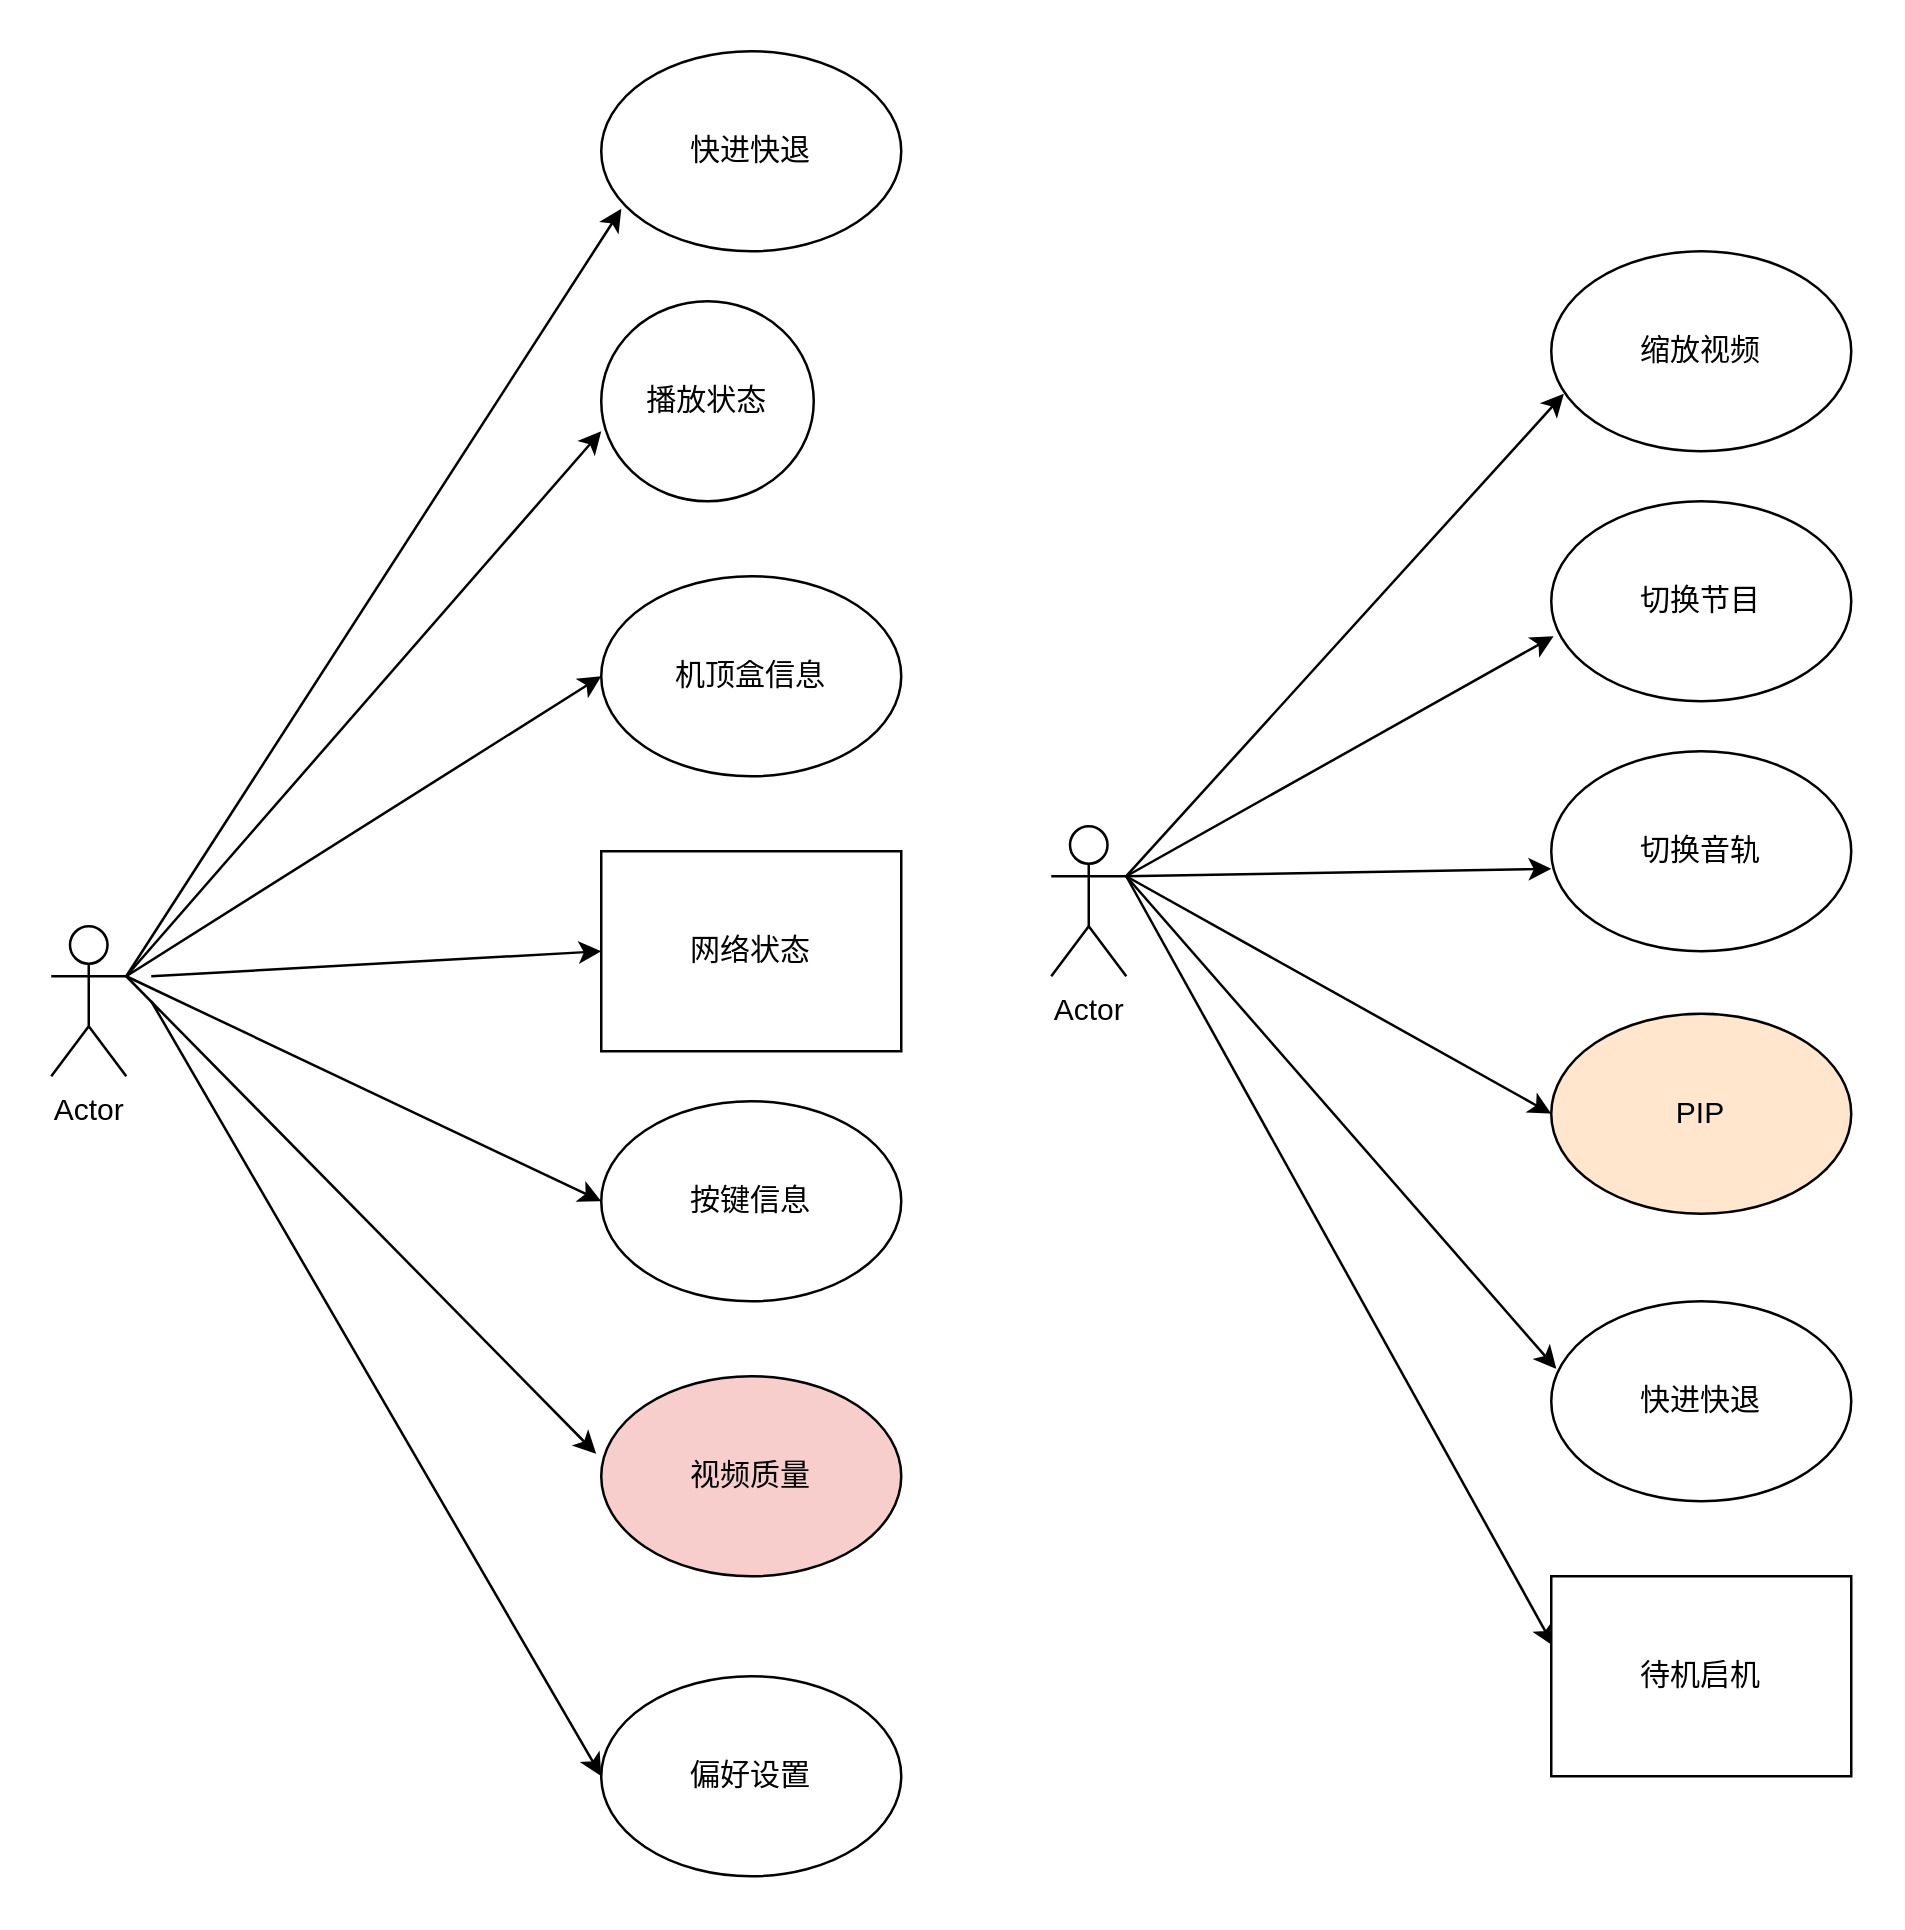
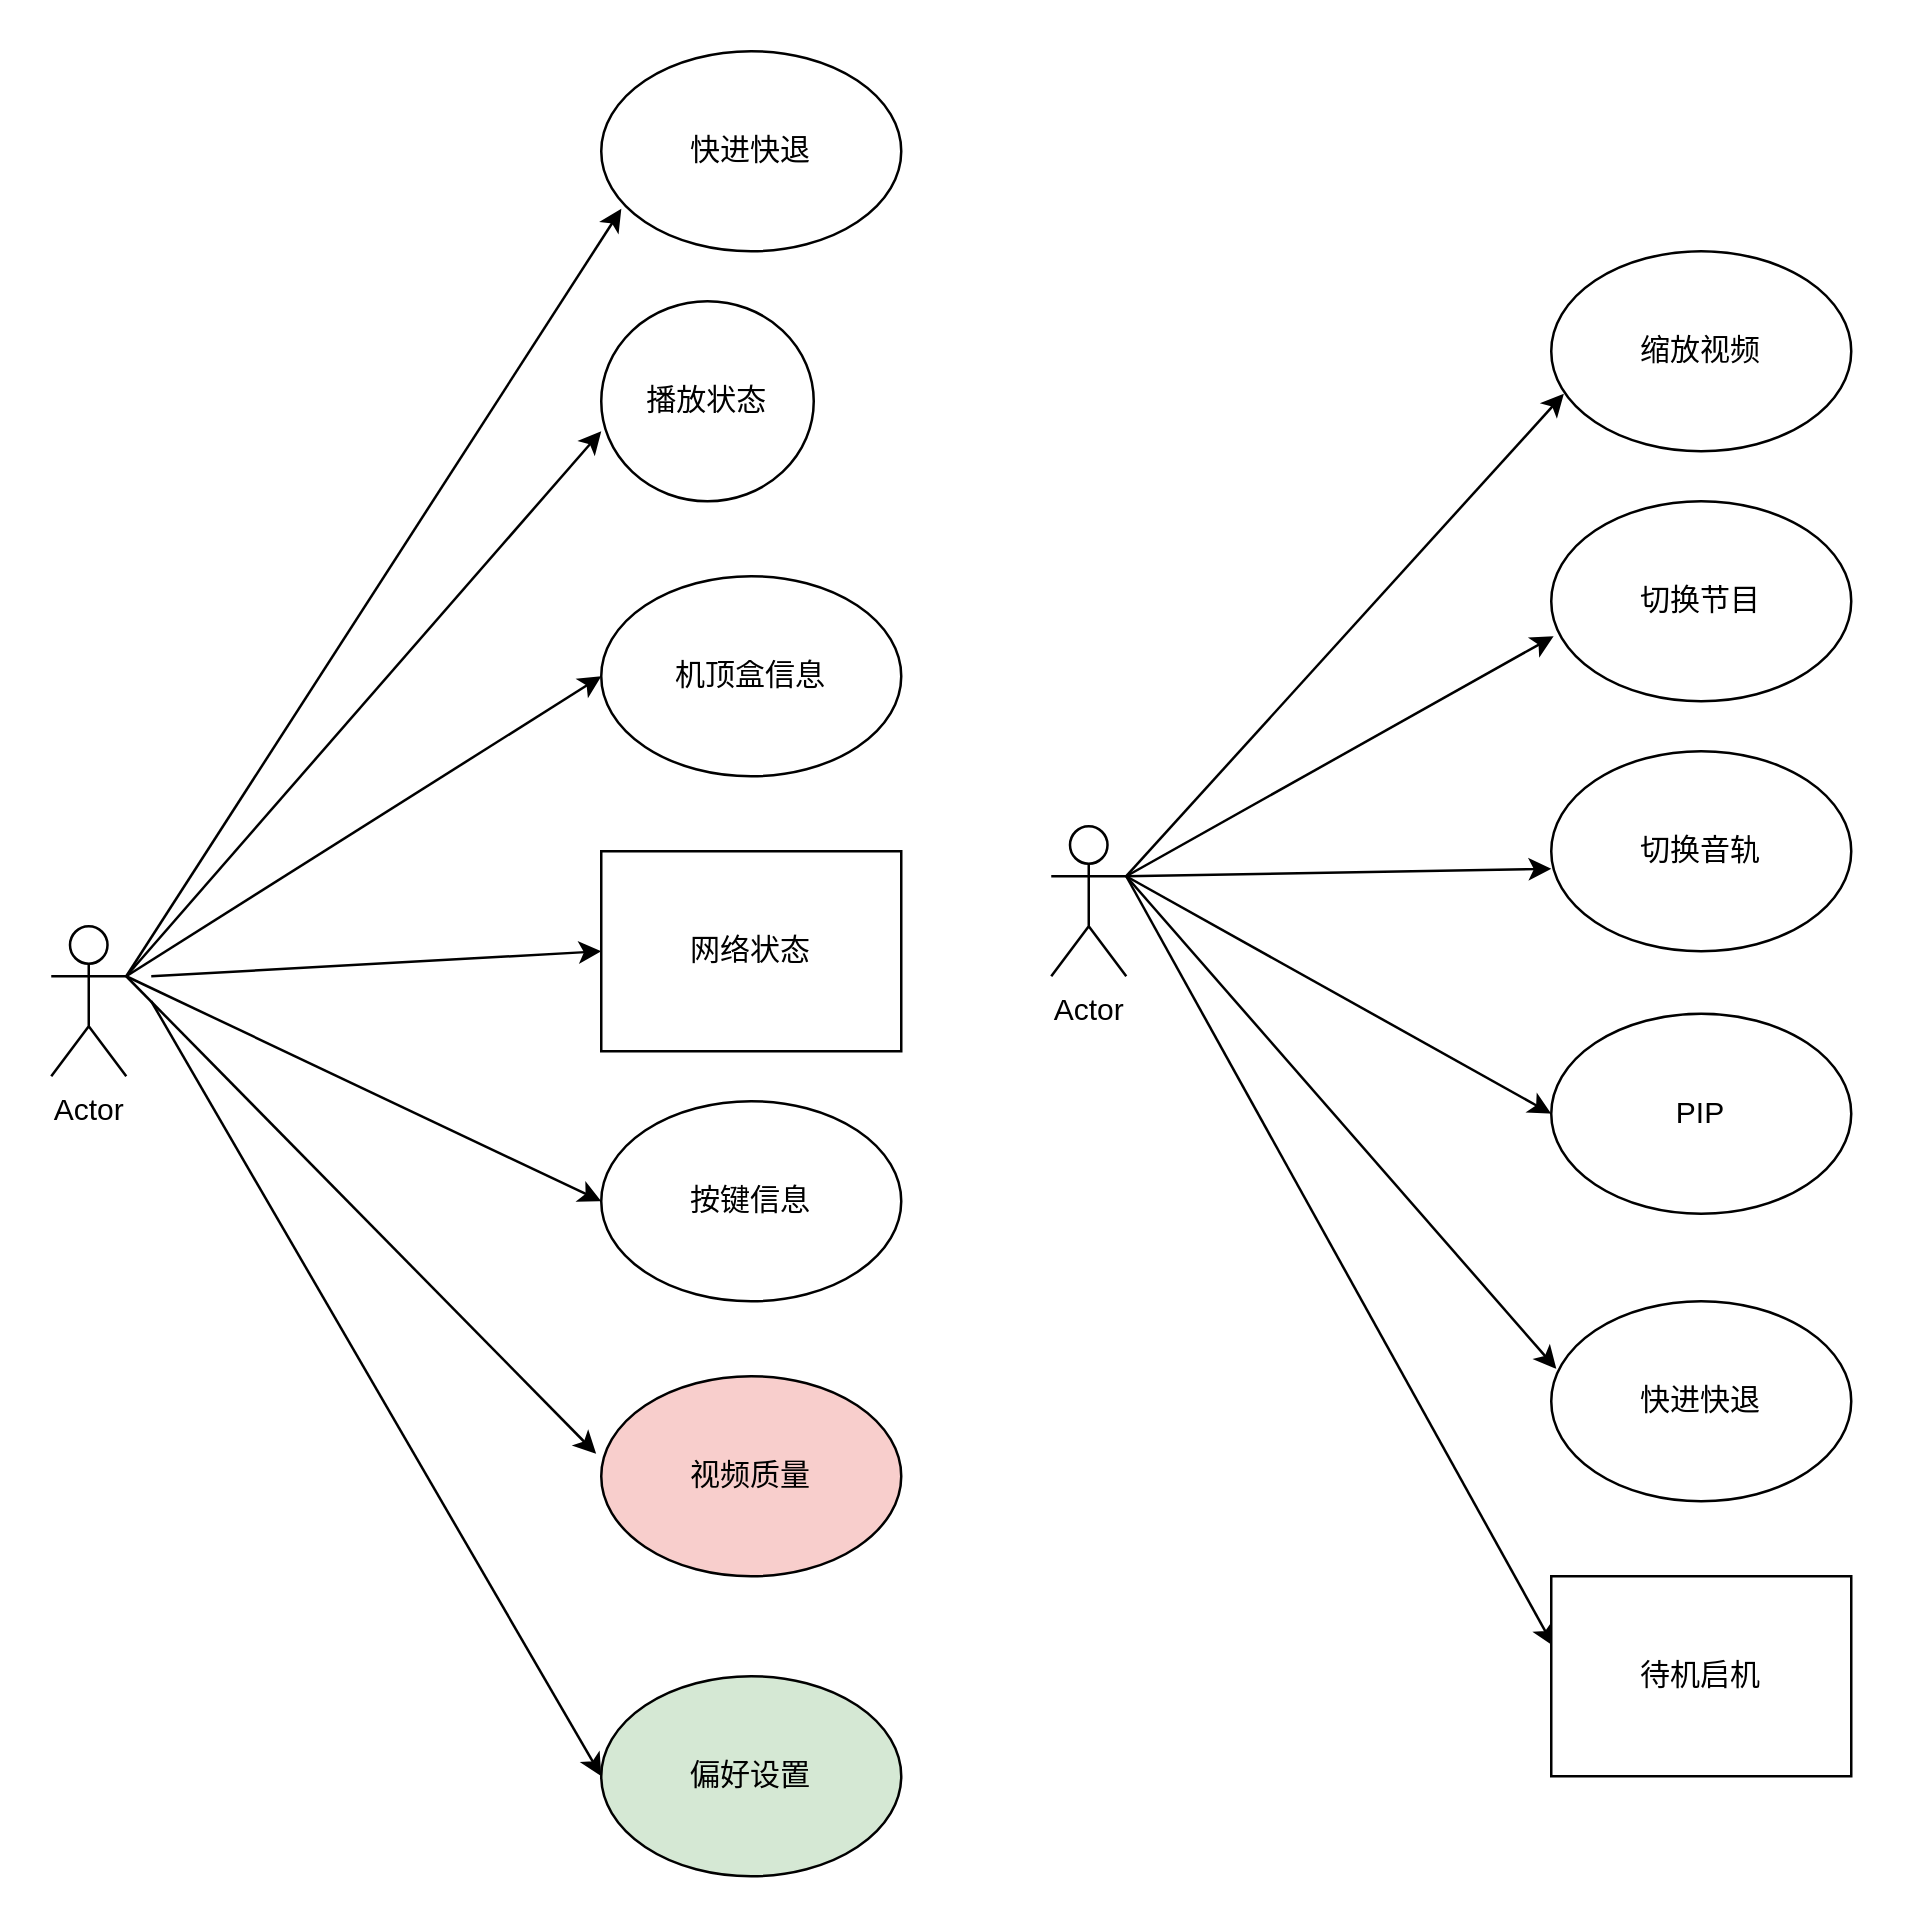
(1701, 1114) -> (1701, 1114)
(751, 1776) -> (751, 1776)
